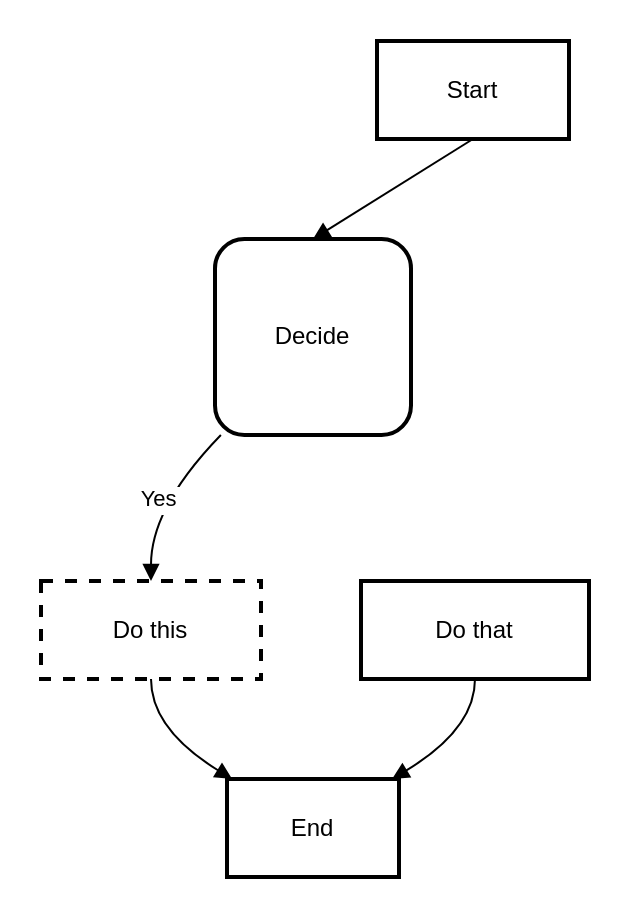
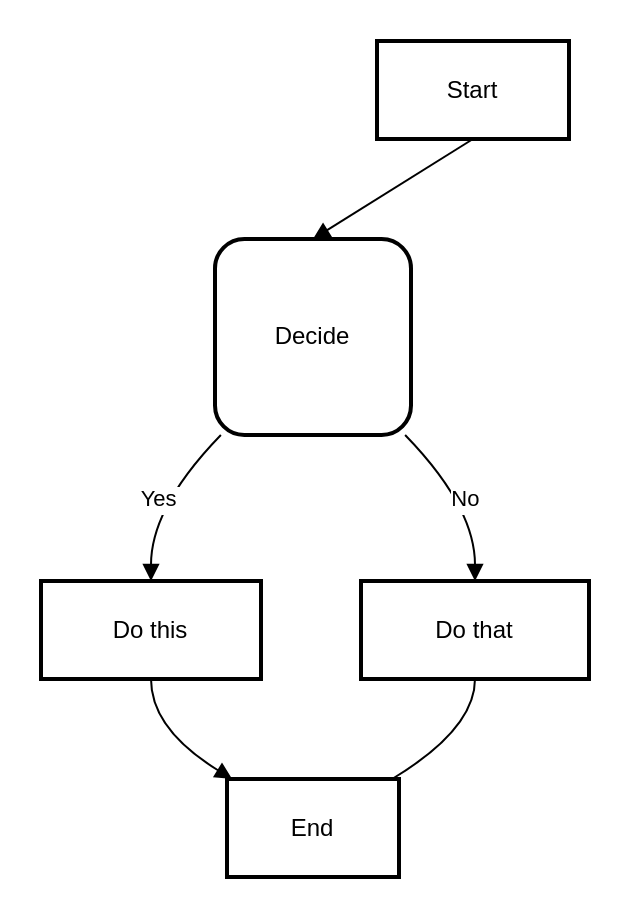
none -> (433, 467)
(151, 630) -> (151, 630)
(446, 740) -> (440, 744)
